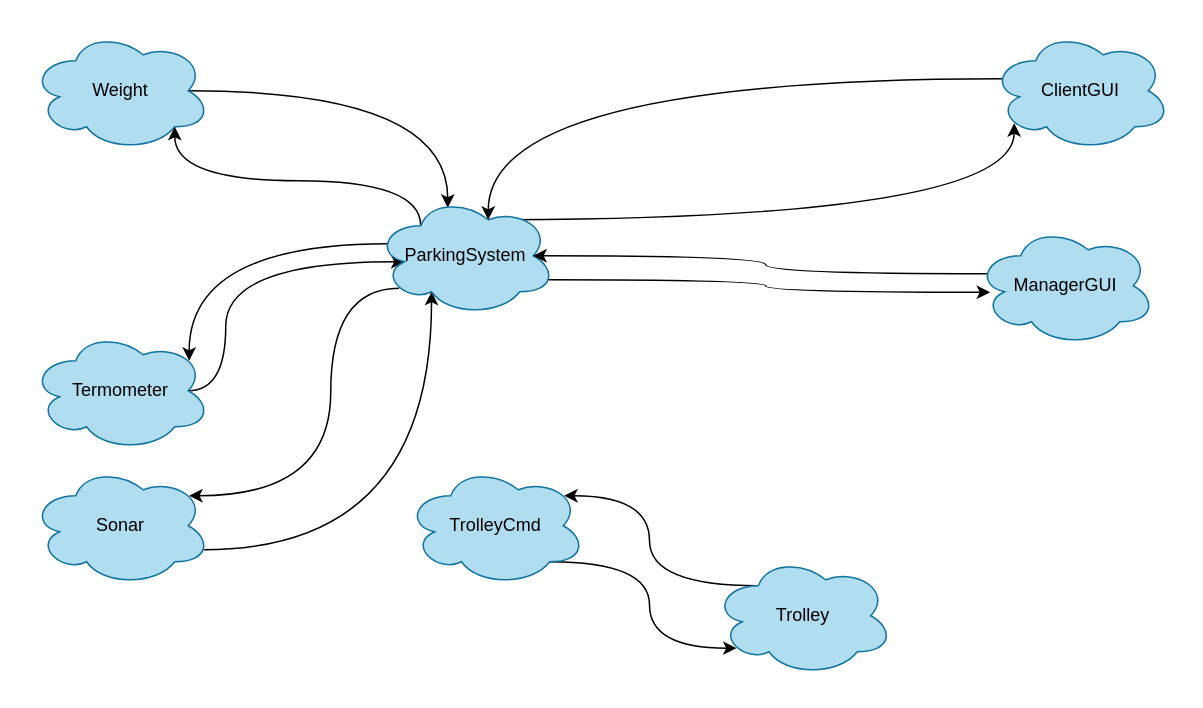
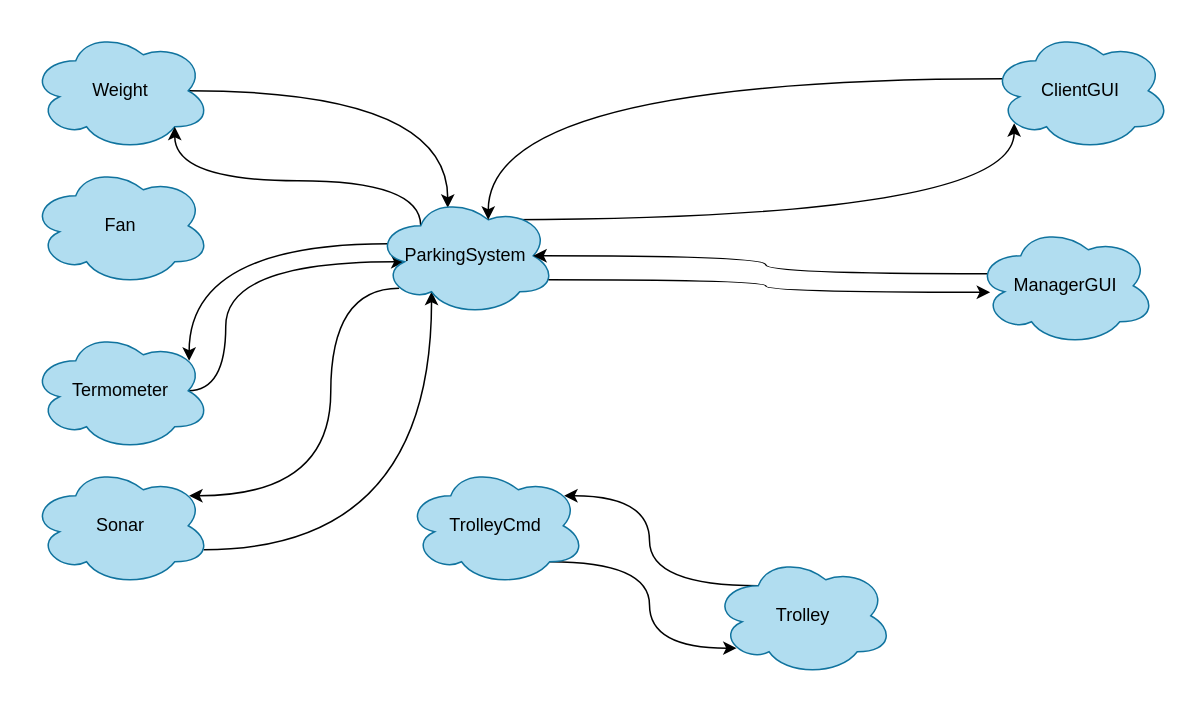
none -> (121, 226)
